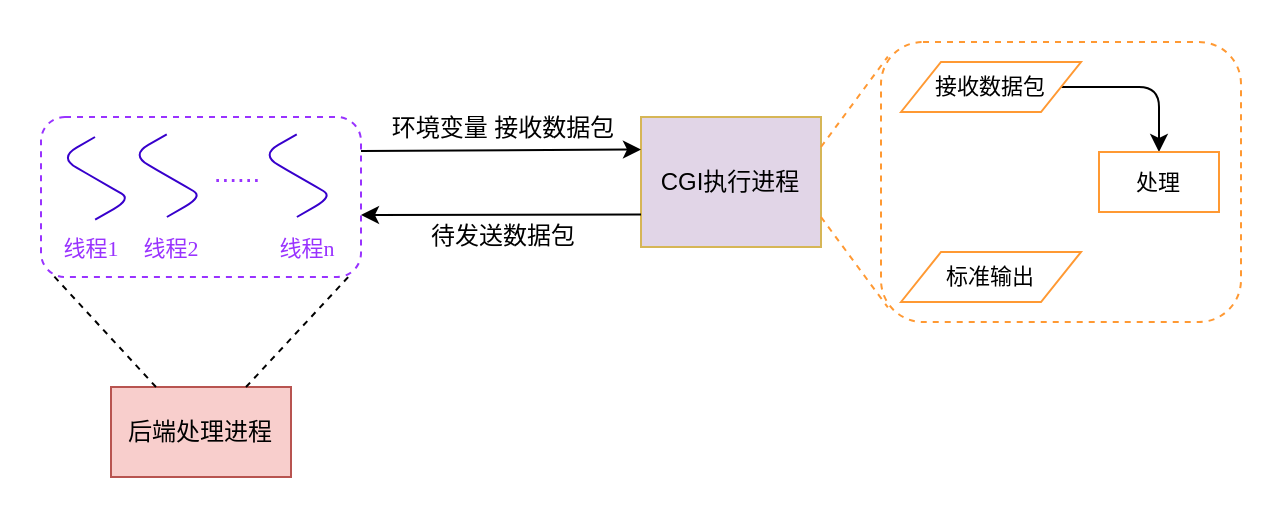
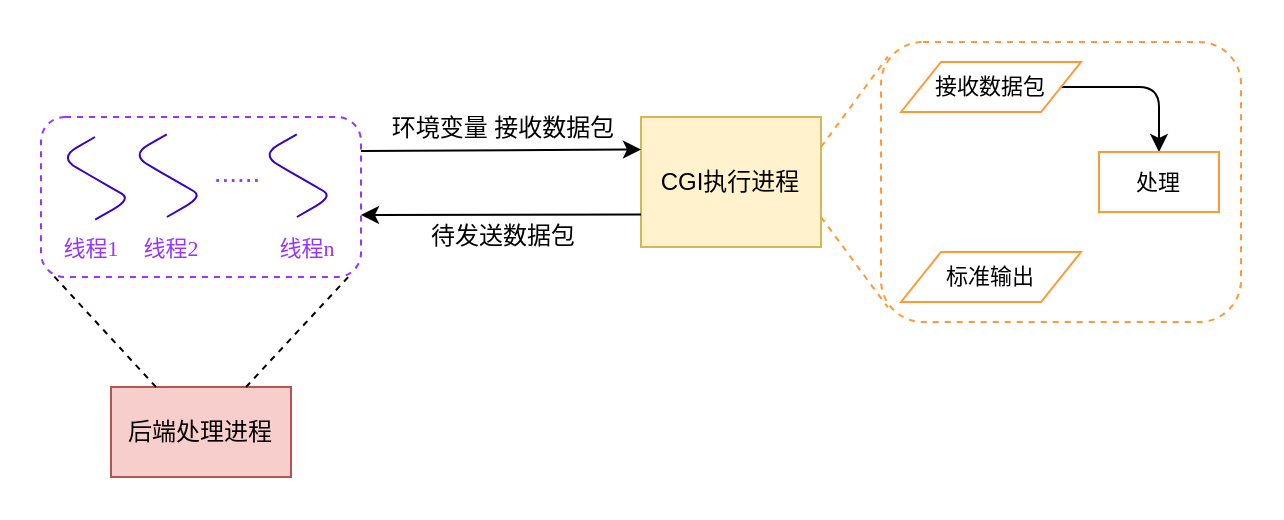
(731, 182) -> (731, 182)
